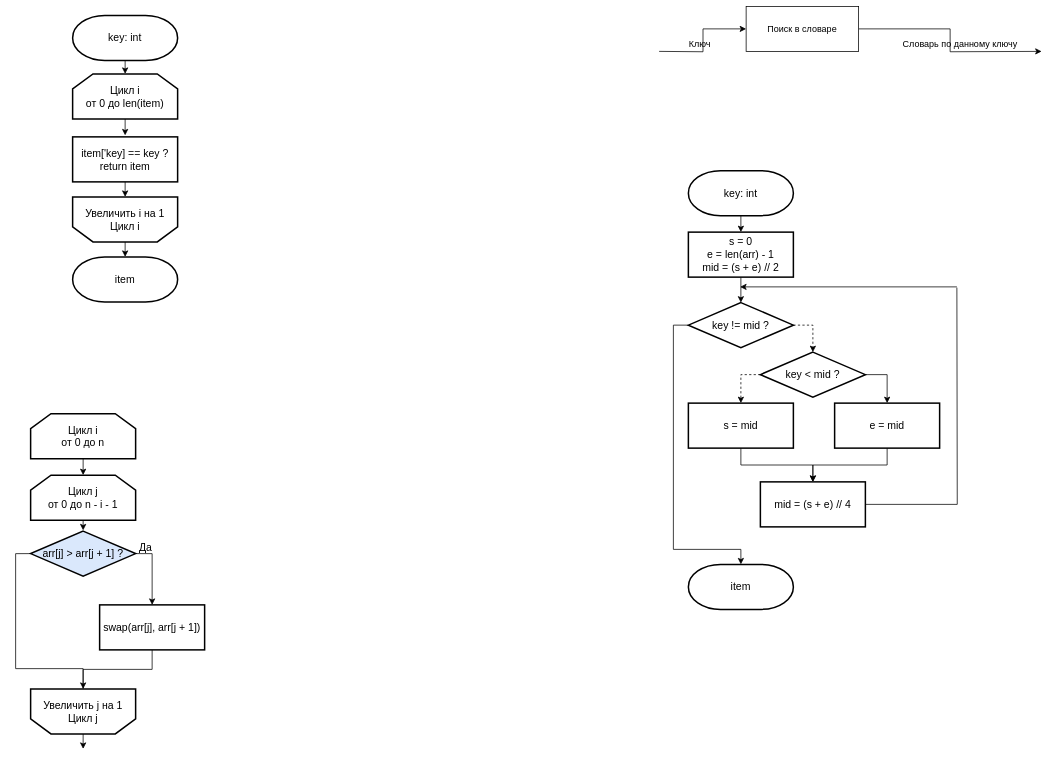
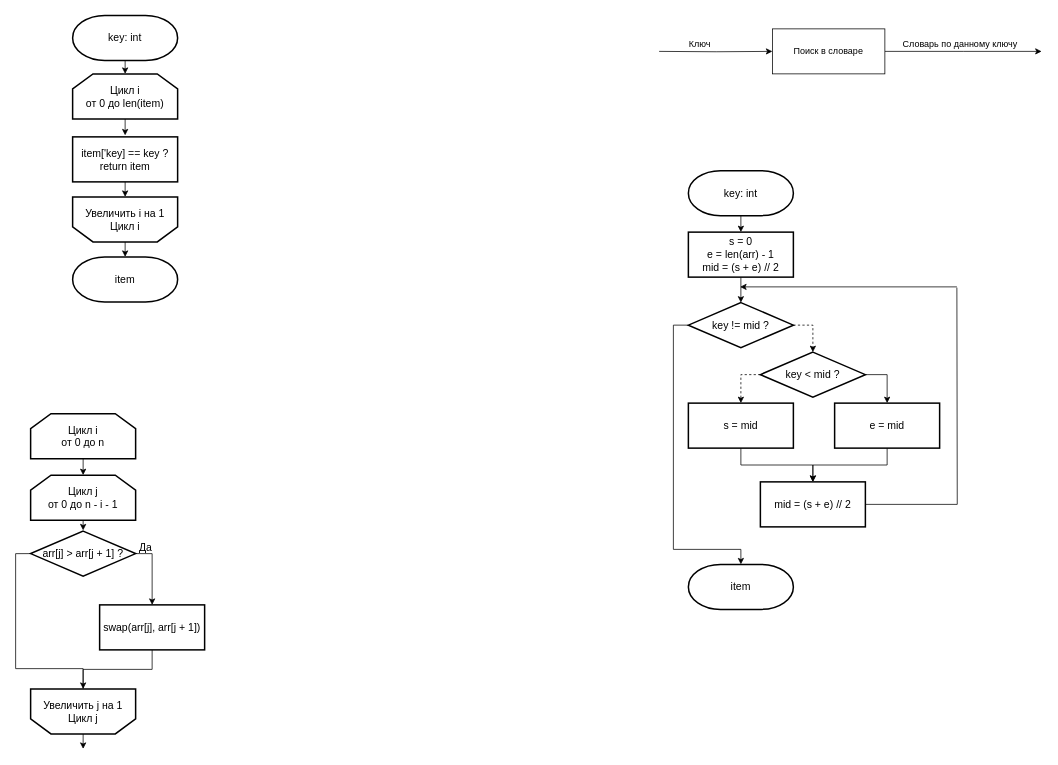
(802, 29) -> (828, 51)
(813, 504) -> (813, 504)
(83, 554) -> (83, 554)
